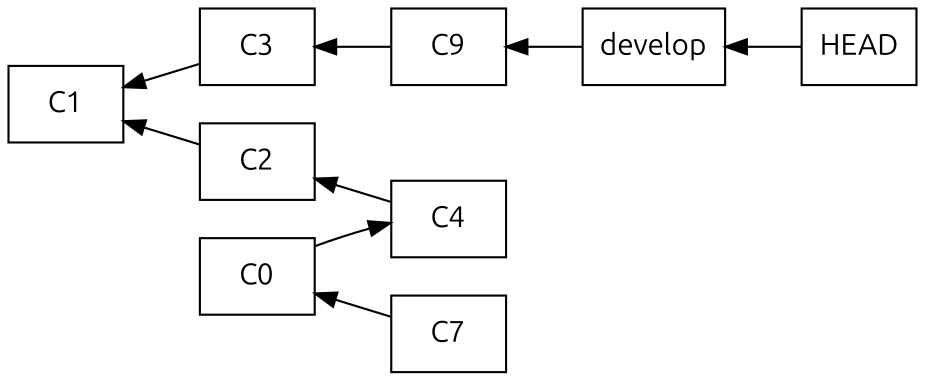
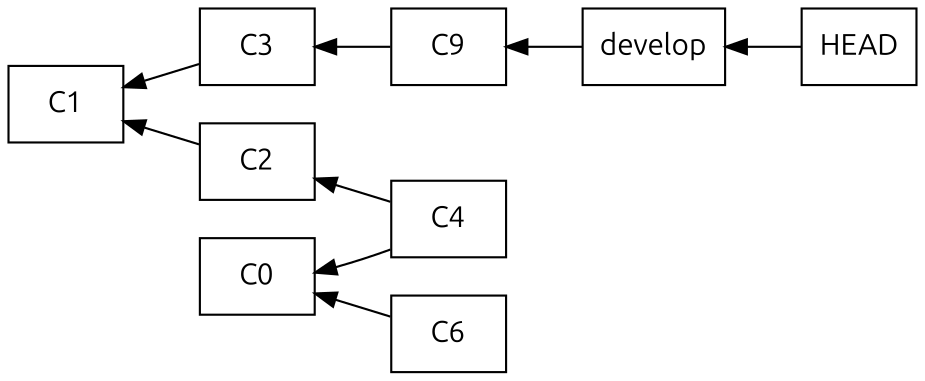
(342, 237) -> (363, 259)
(449, 334) -> (449, 334)
